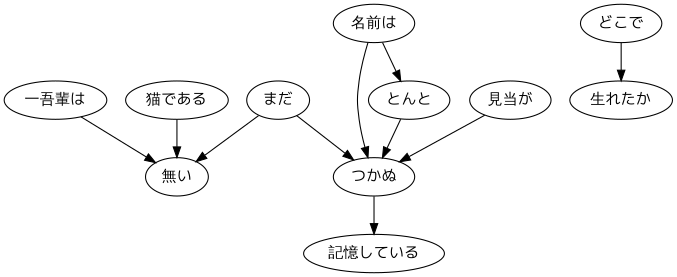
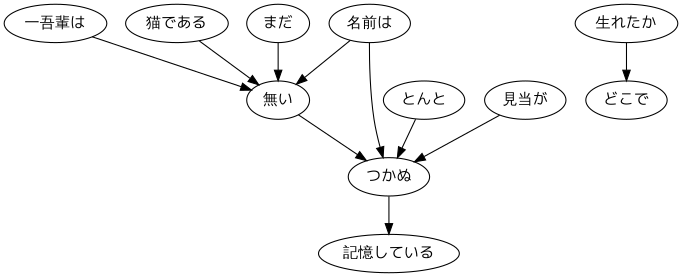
(389, 57) -> (328, 59)
(621, 57) -> (626, 57)
(321, 134) -> (328, 135)
